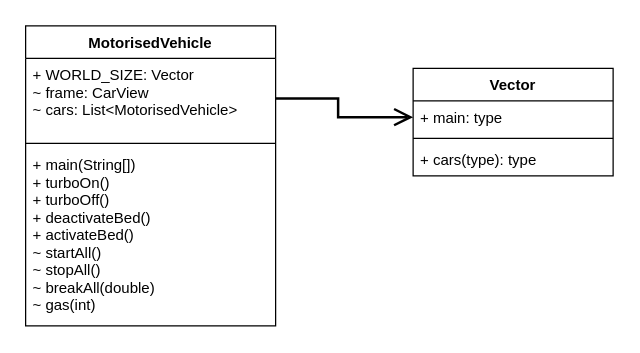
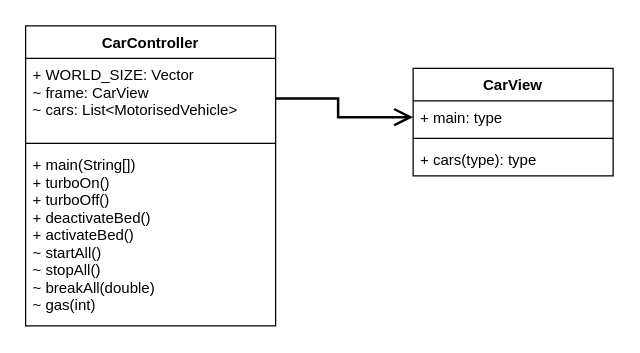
(150, 43) -> (150, 43)
(513, 85) -> (513, 85)
